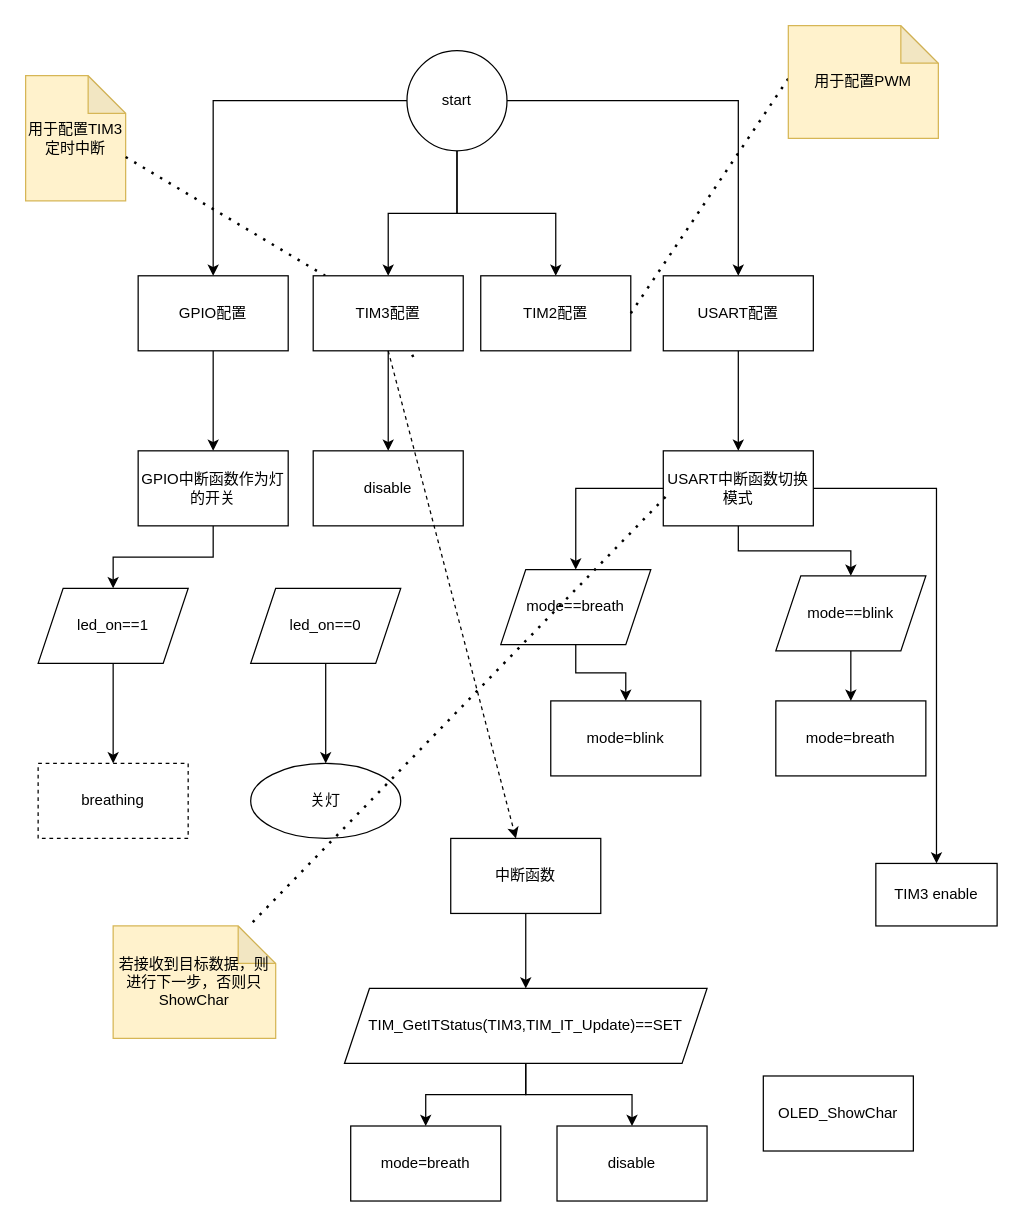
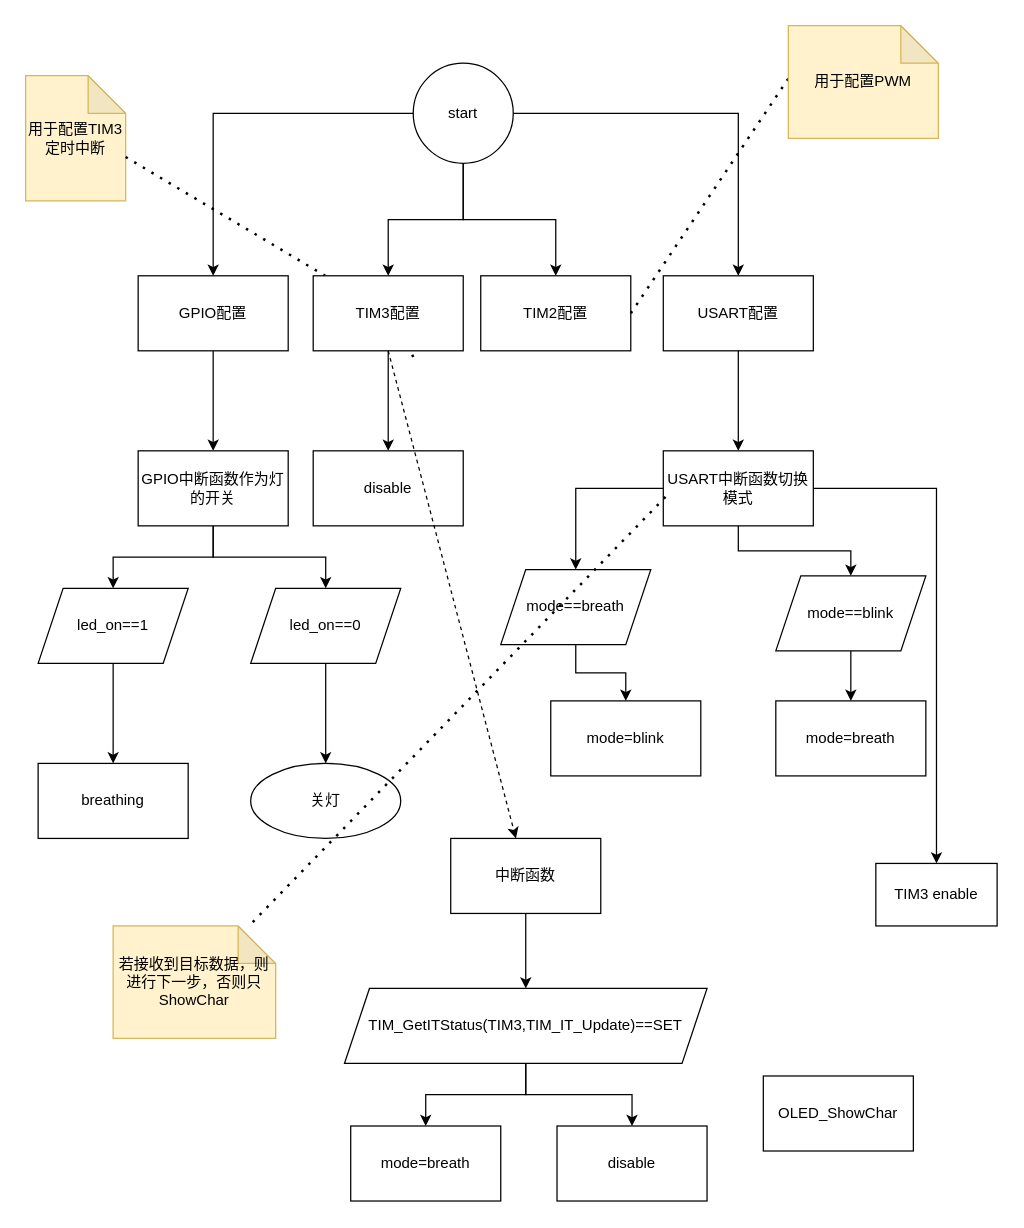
(457, 101) -> (463, 113)
none -> (281, 557)
(113, 801) -> (113, 801)
